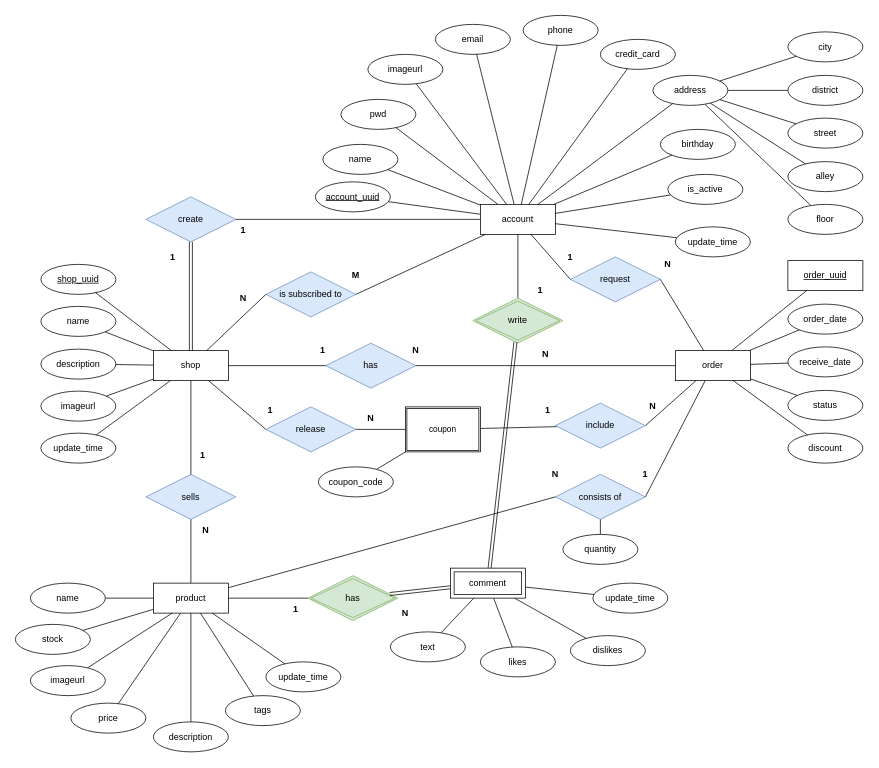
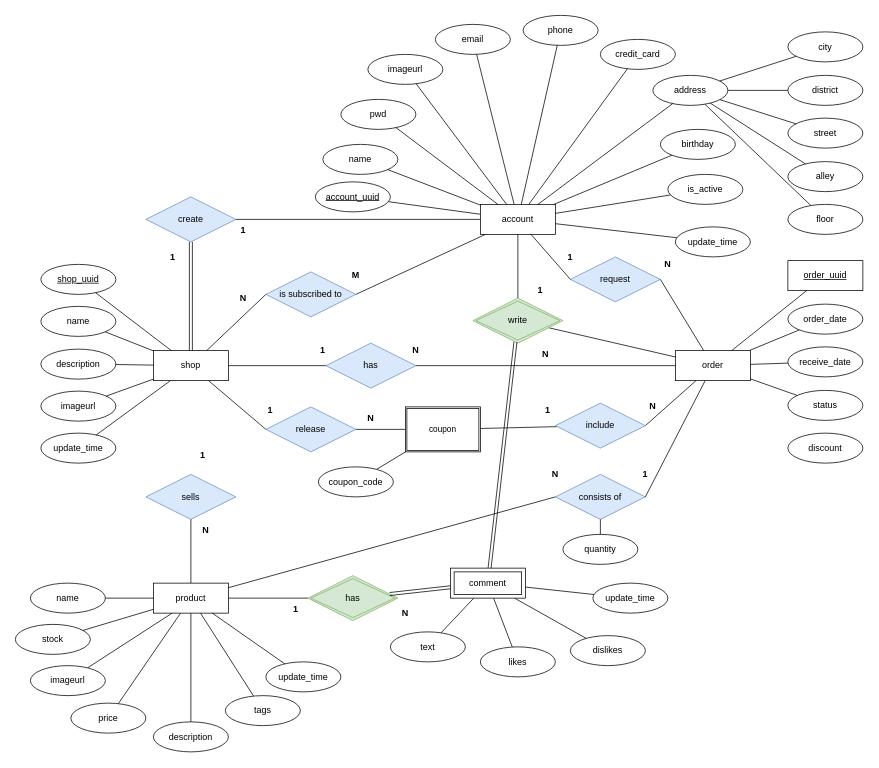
(770, 407) -> (612, 342)
(191, 427) -> none
